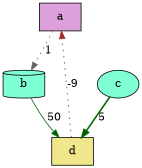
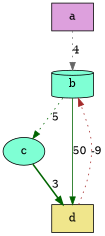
(49, 51) -> (76, 51)
(67, 88) -> (91, 155)
none -> (50, 115)
(102, 118) -> (56, 185)
